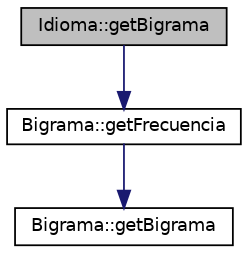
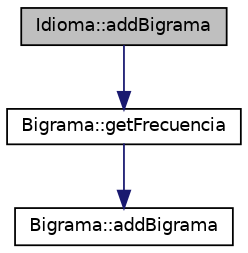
(124, 27) -> (124, 27)
(124, 227) -> (124, 227)
